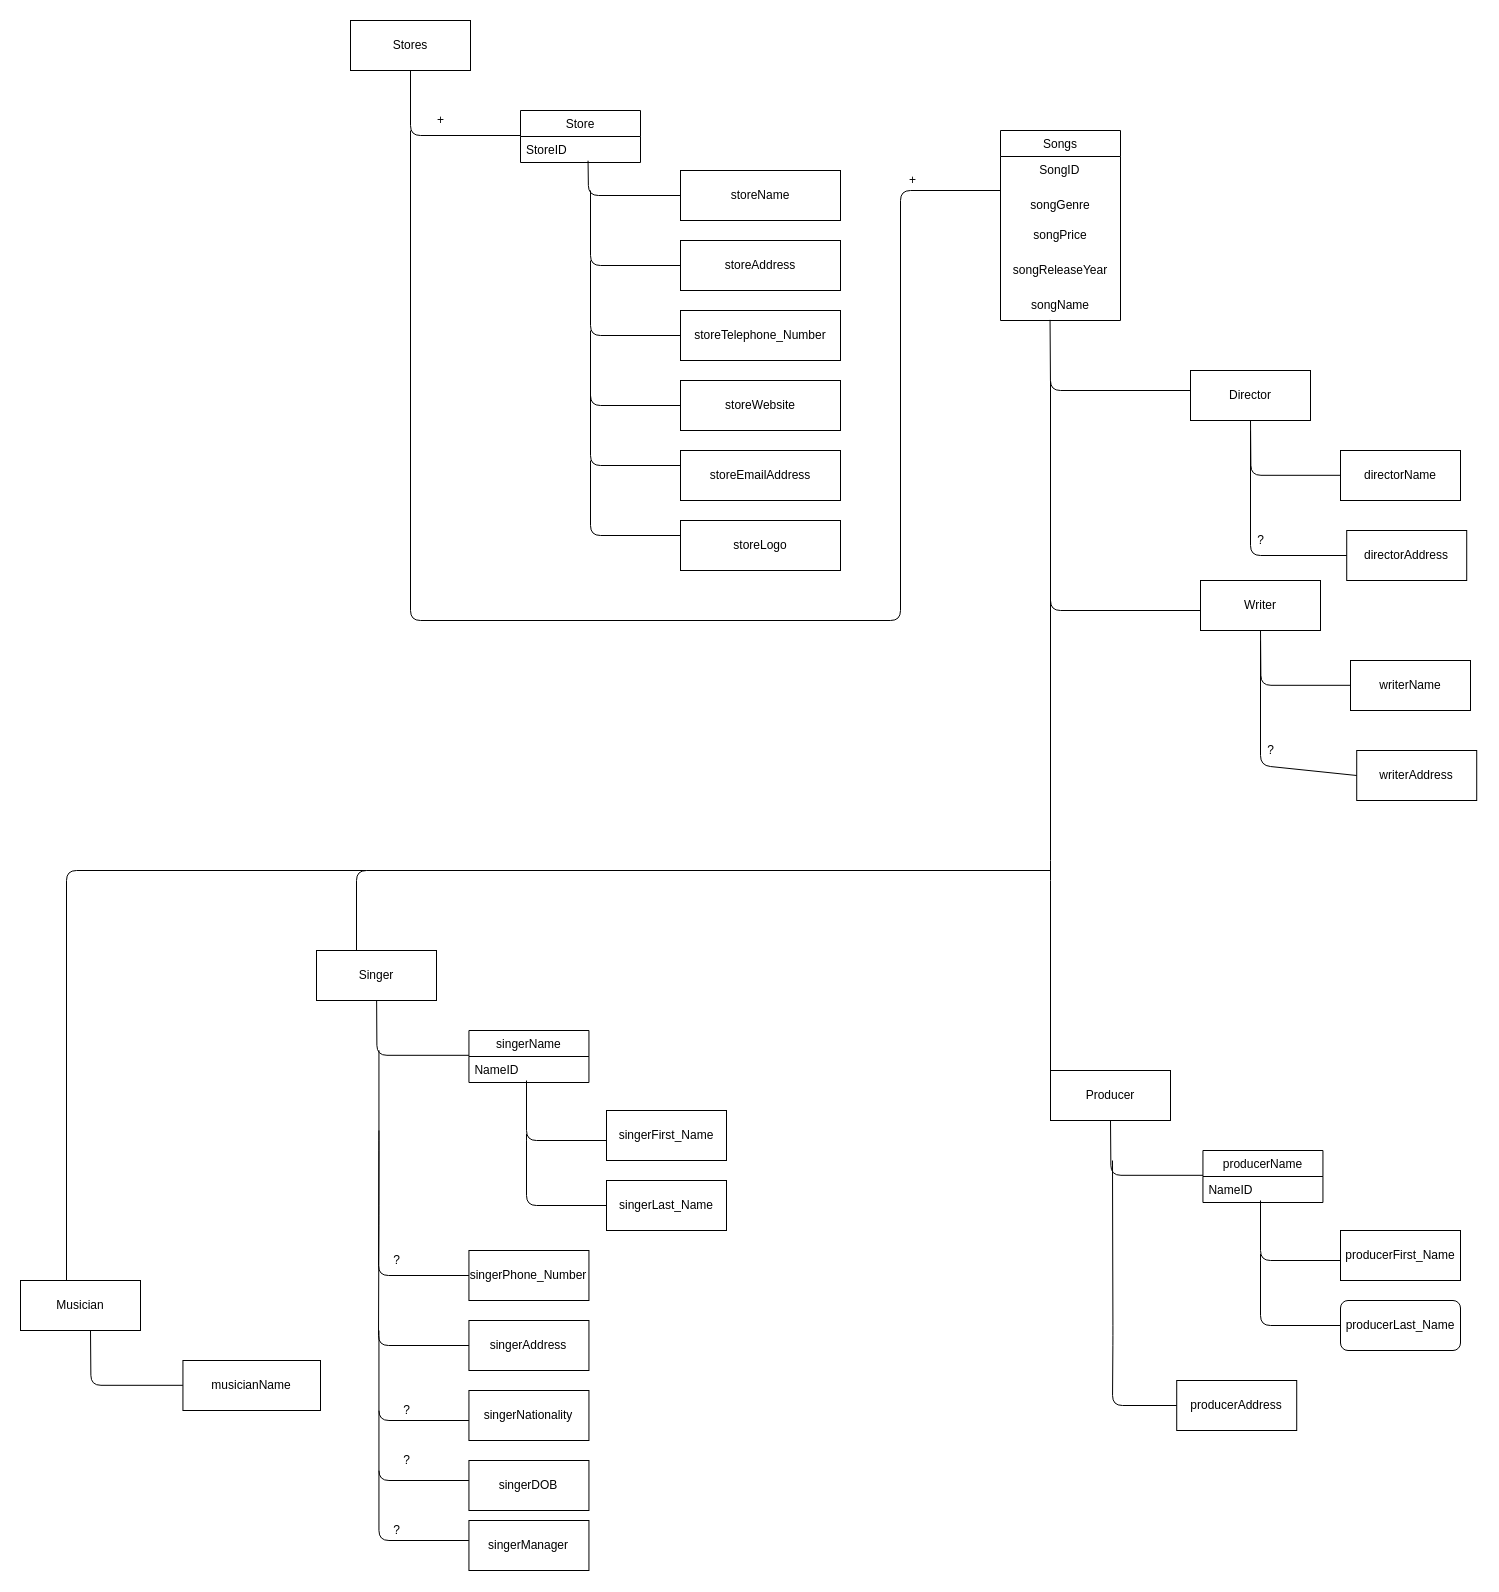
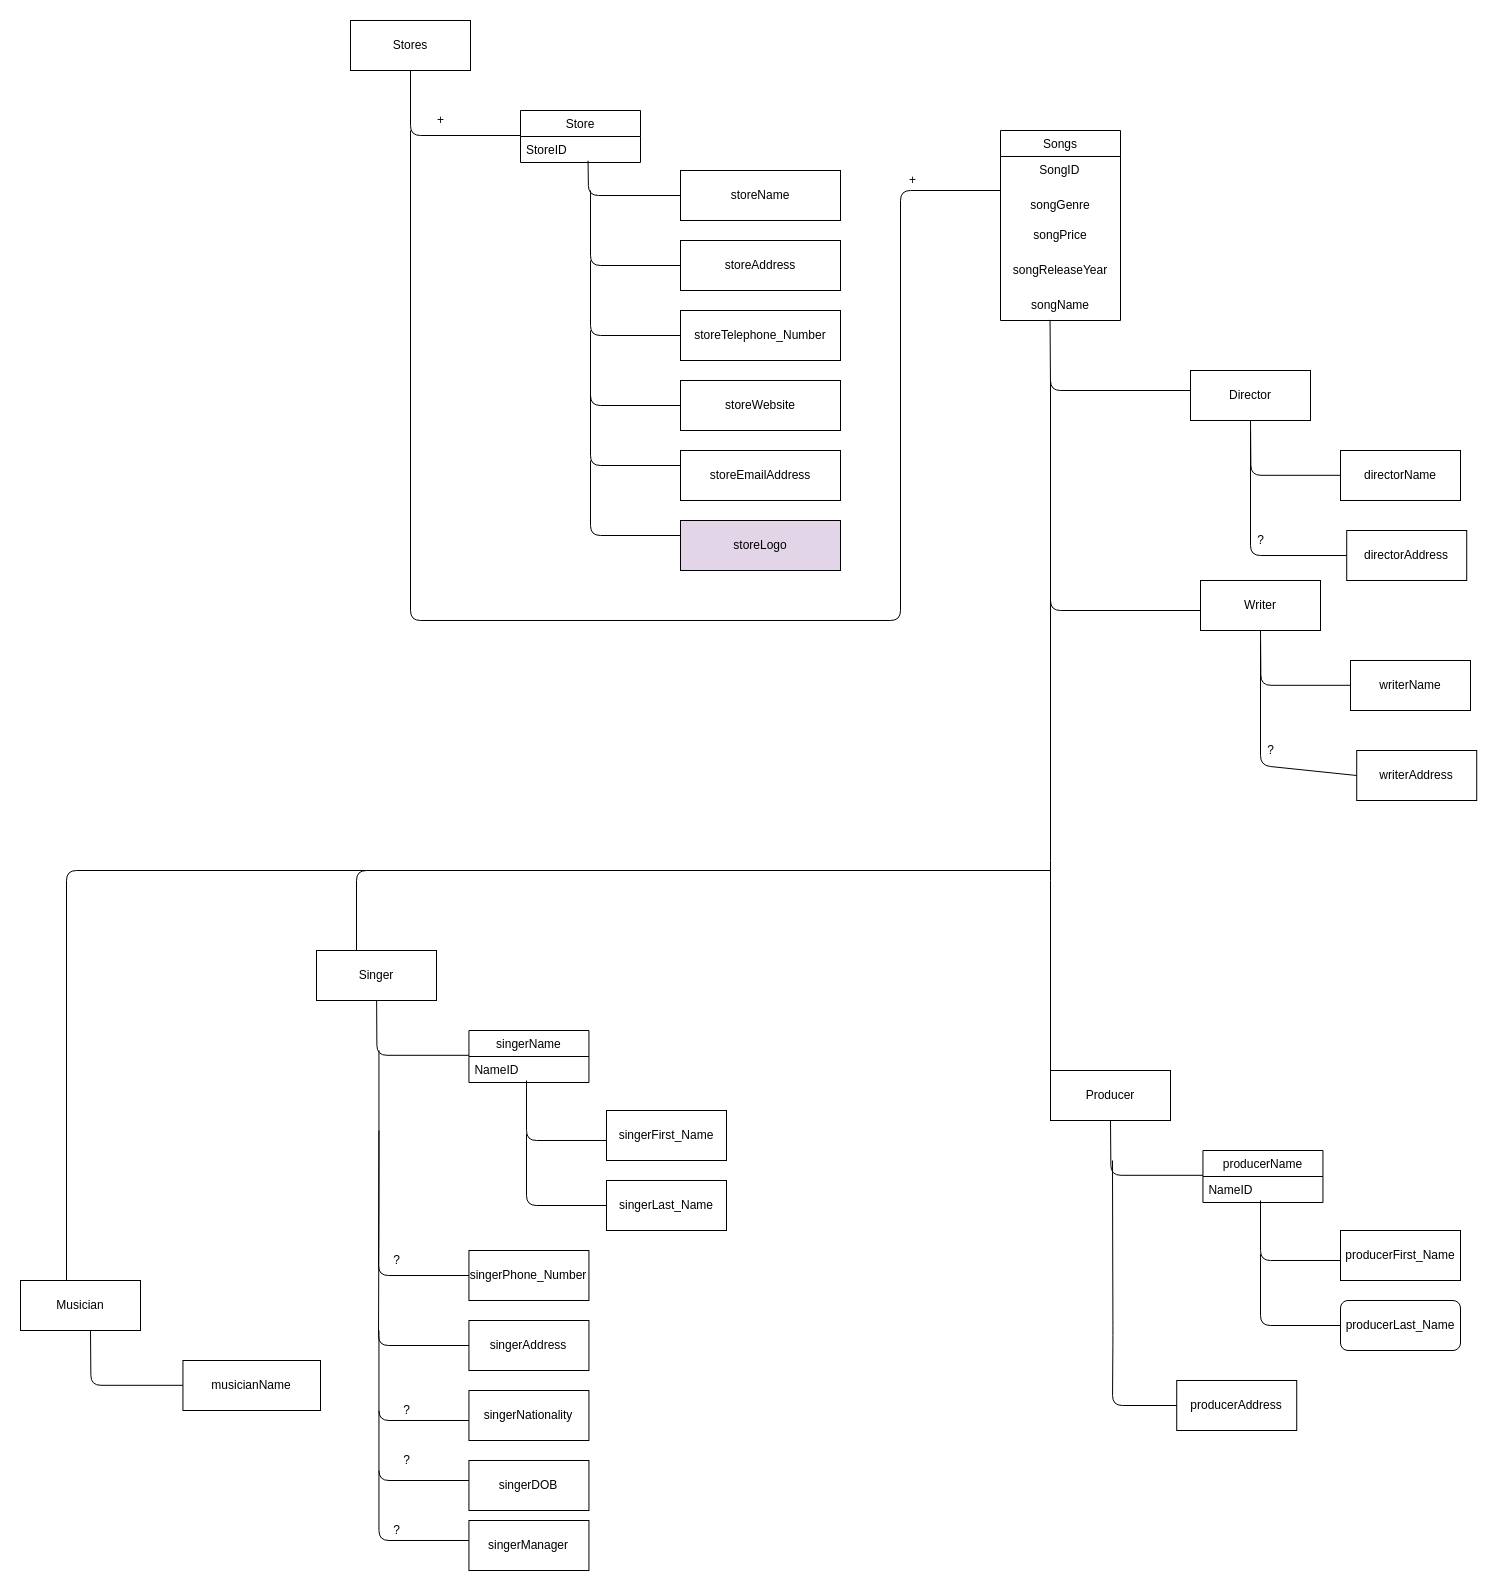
(761, 546) -> (761, 546)
